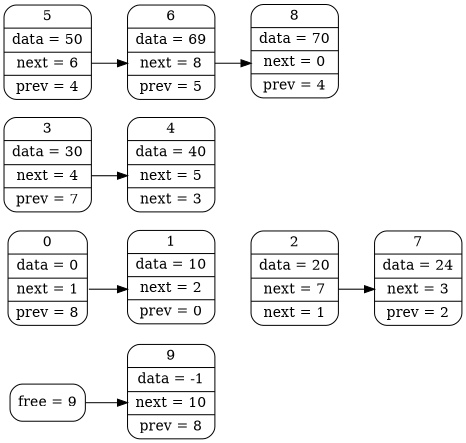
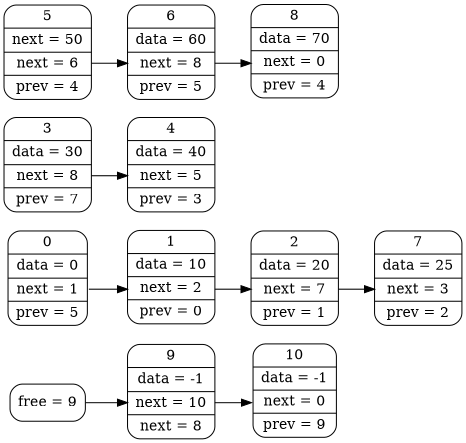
(48, 40) -> (48, 40)
(171, 40) -> (171, 40)
(48, 176) -> (48, 176)
(171, 199) -> (171, 199)
(418, 266) -> (418, 266)
none -> (228, 289)
(48, 313) -> (48, 313)
(295, 313) -> (295, 313)
none -> (295, 391)
(171, 426) -> (171, 426)
